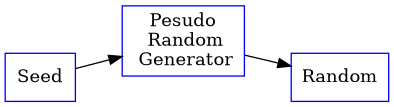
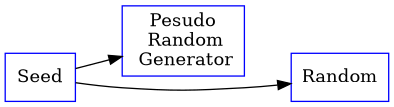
(261, 59) -> (177, 90)
